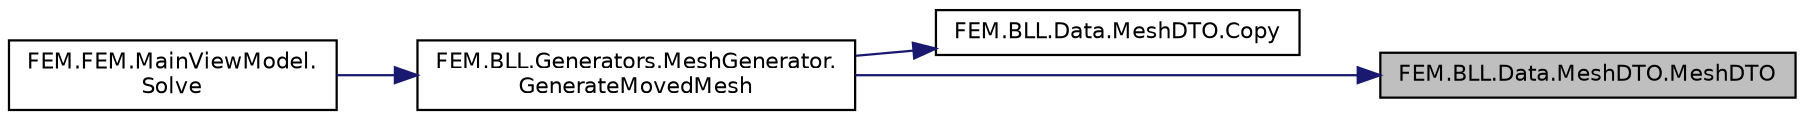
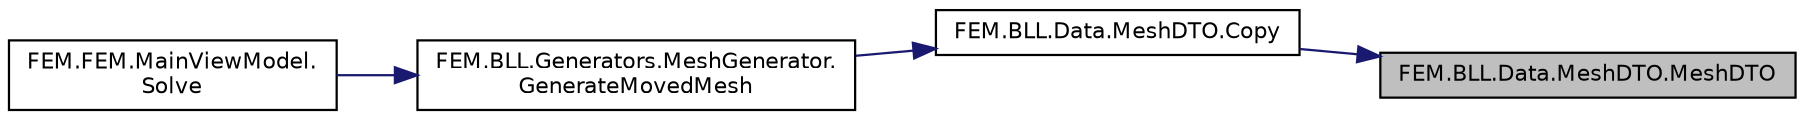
(1106, 75) -> (1329, 52)
